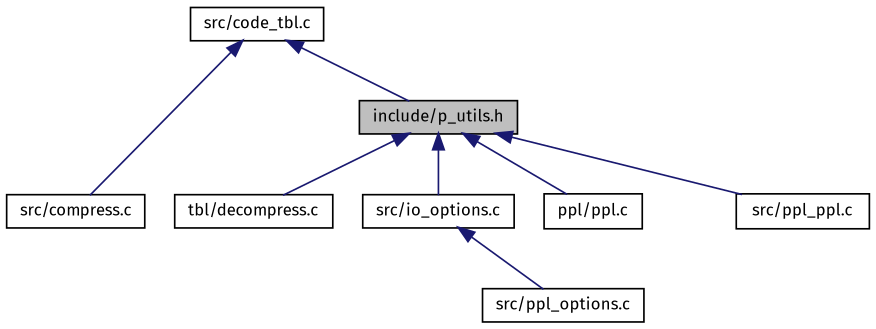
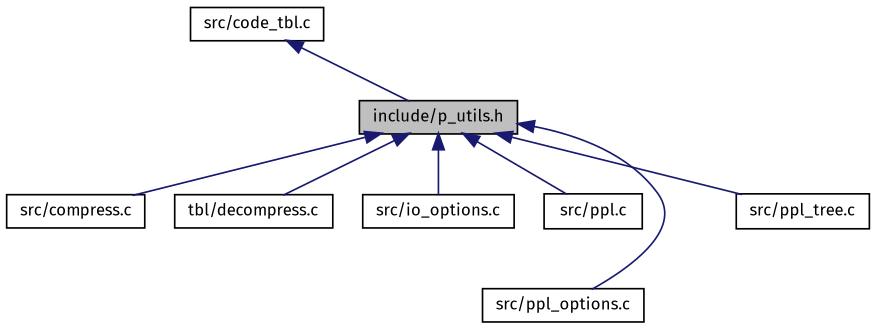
(160, 124) -> (249, 166)
(593, 211) -> (593, 211)
(803, 211) -> (803, 211)
(508, 263) -> (654, 188)
